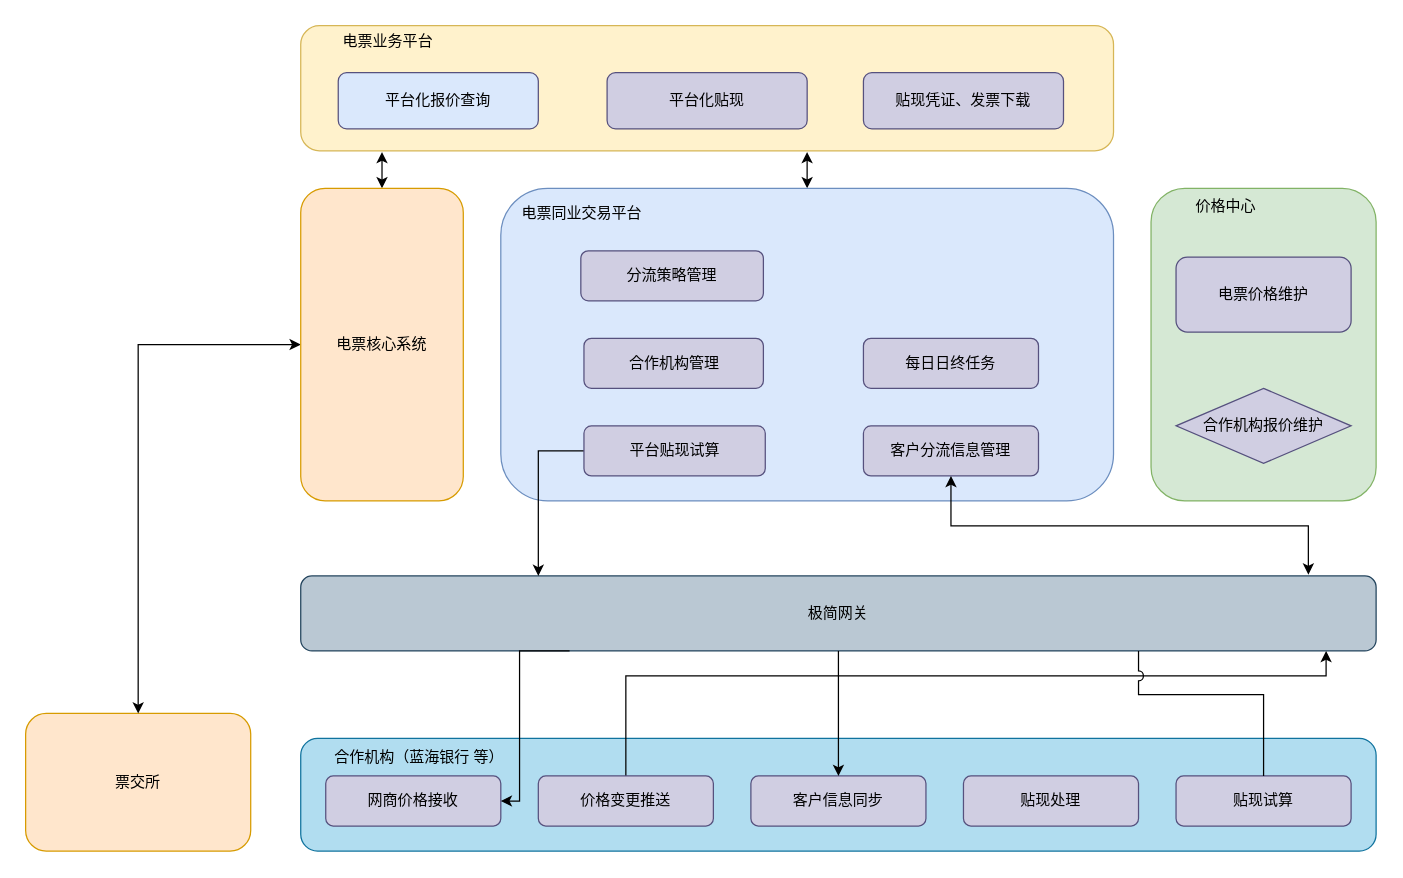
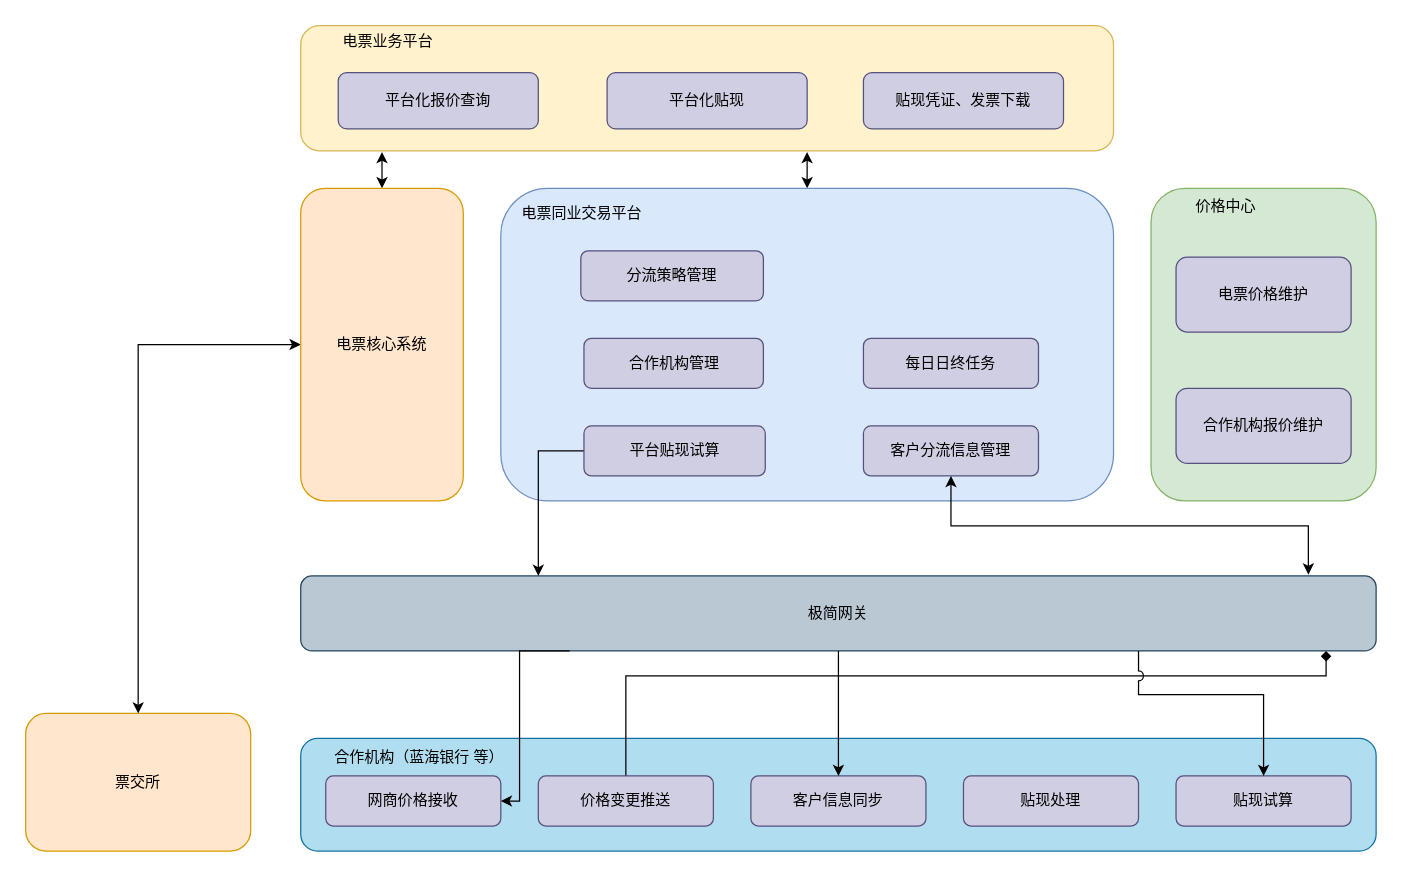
(438, 101) -> (438, 101)
(1263, 426) -> (1263, 426)
(1326, 661) -> (1326, 661)
(1263, 769) -> (1263, 766)
